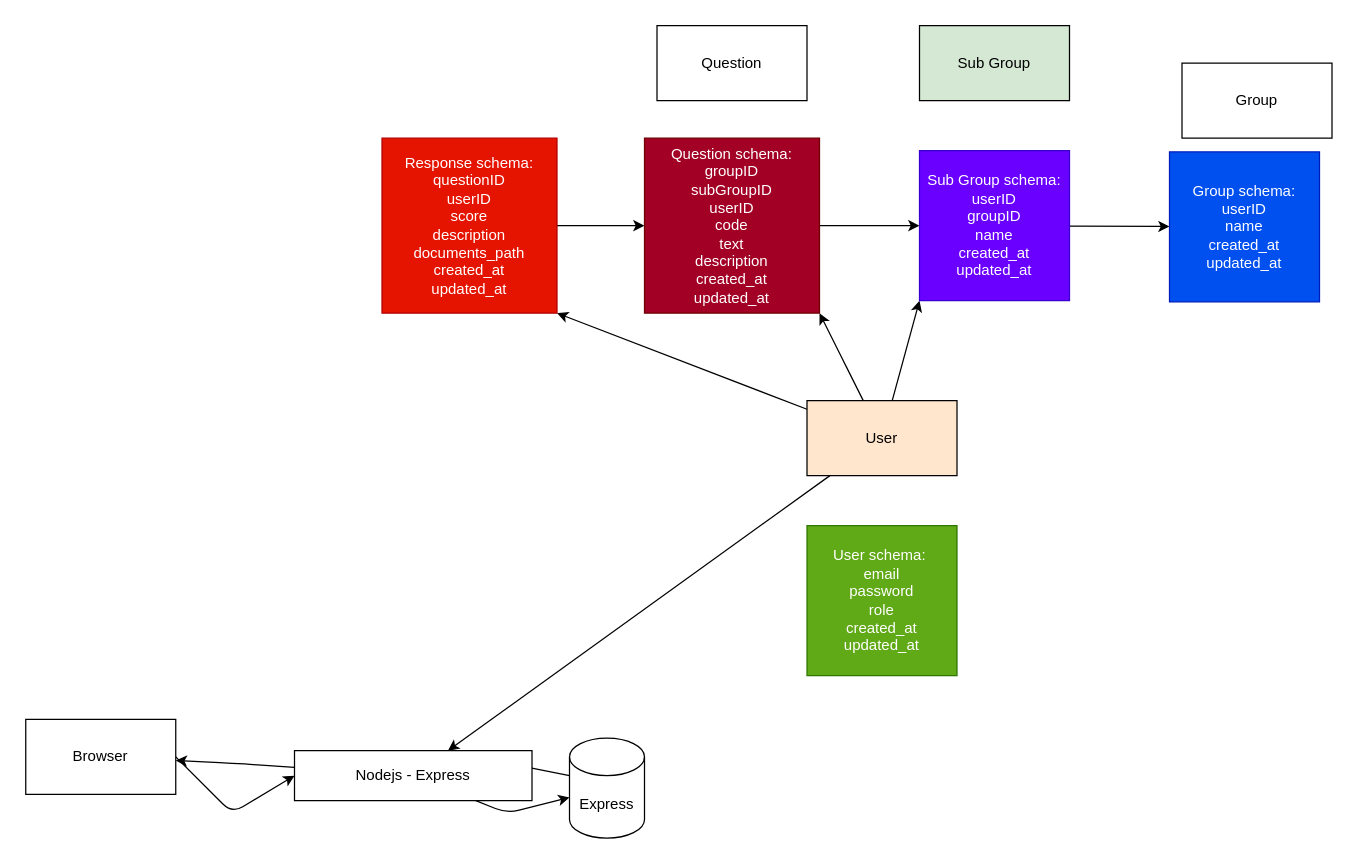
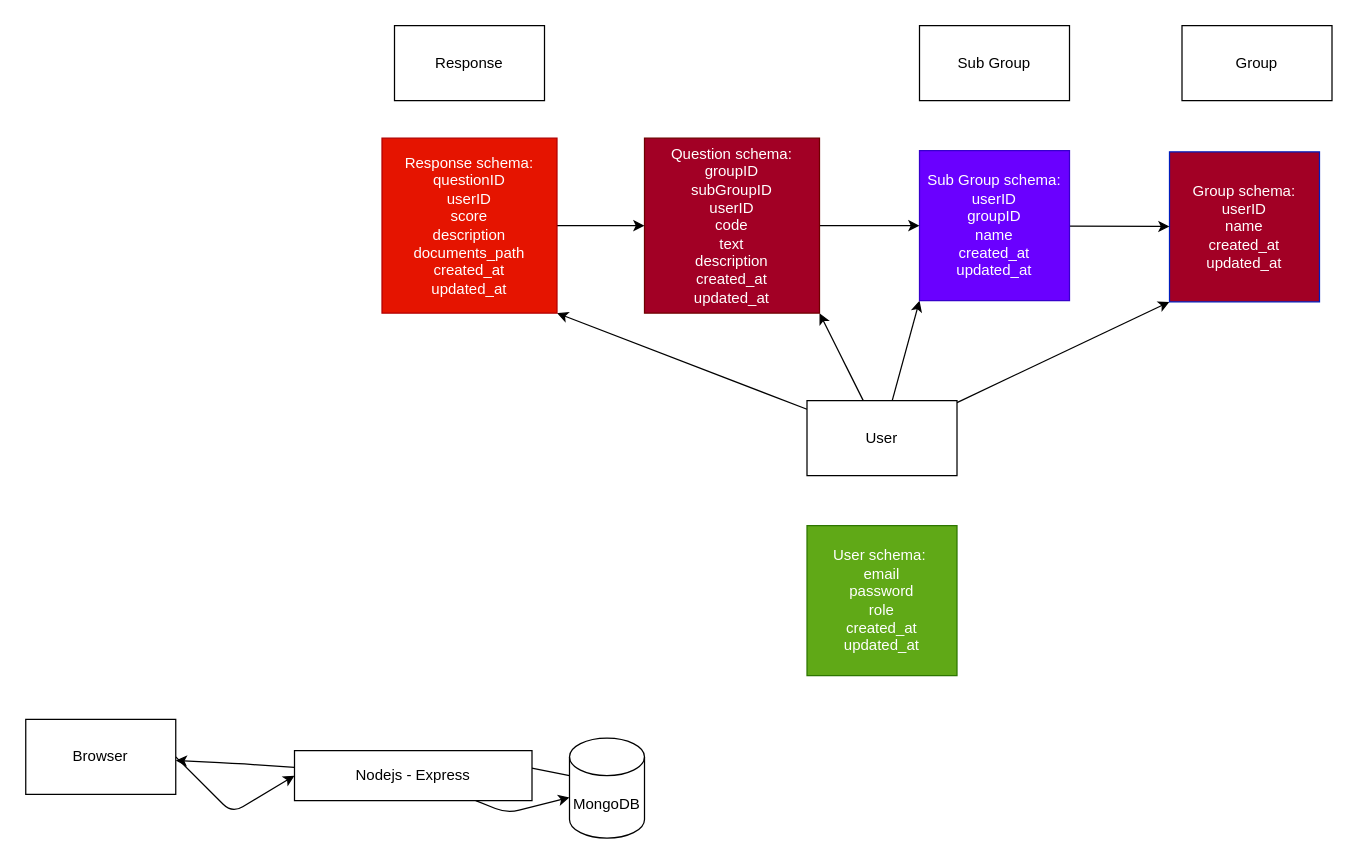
none -> (469, 63)
(732, 63) -> none
(994, 63) -> (994, 63)
(1257, 101) -> (1257, 63)
(1244, 227) -> (1244, 227)
(882, 438) -> (882, 438)
(642, 611) -> (1059, 354)
(607, 804) -> (607, 804)
